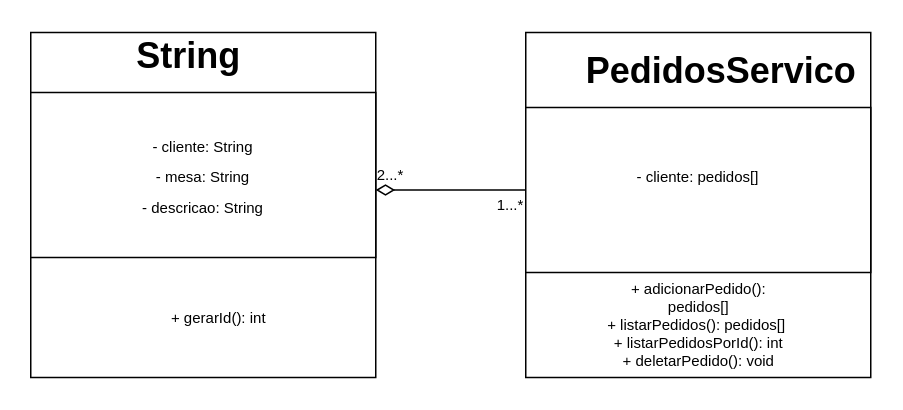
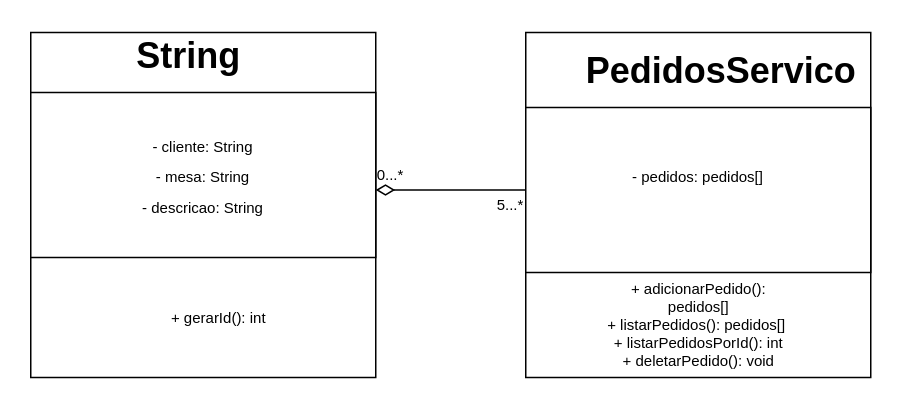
(391, 175) -> (391, 175)
(698, 175) -> (698, 175)
(511, 205) -> (511, 205)
